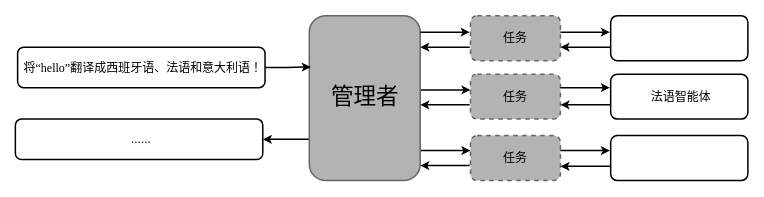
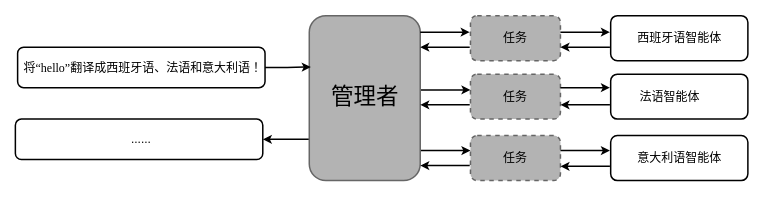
none -> (680, 38)
(681, 96) -> (670, 96)
none -> (680, 158)
